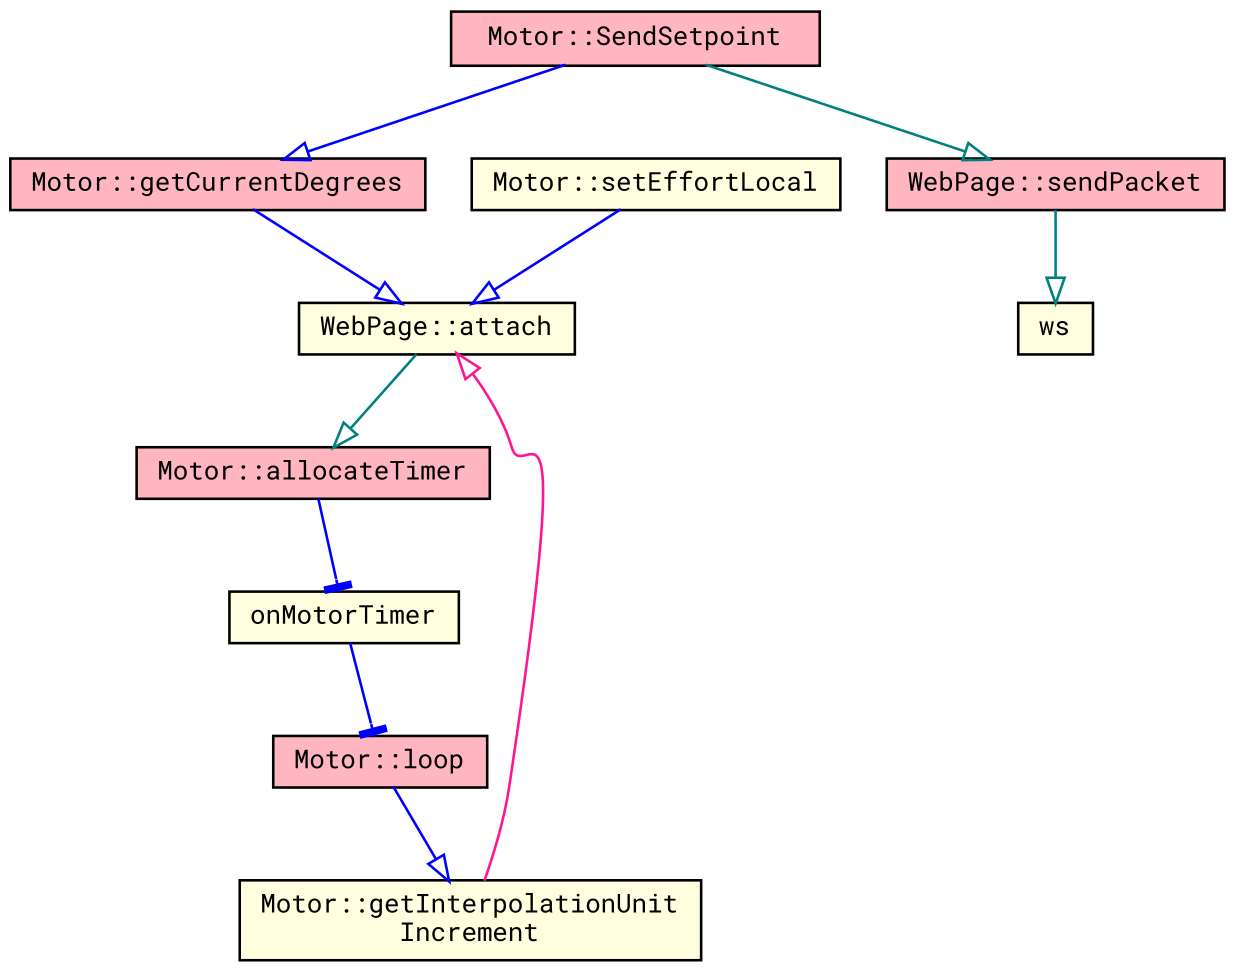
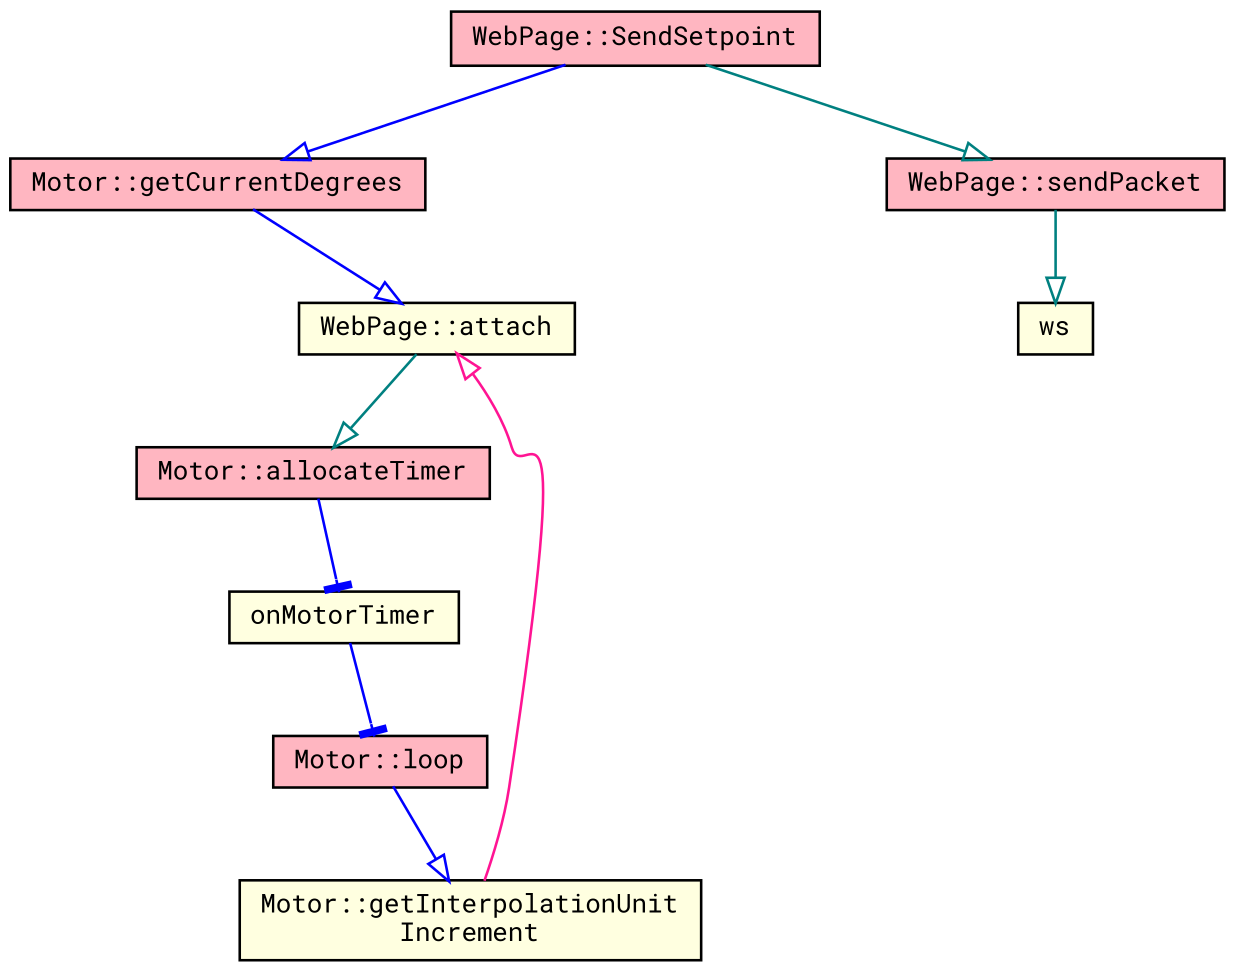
(635, 39) -> (635, 39)
(656, 184) -> none
